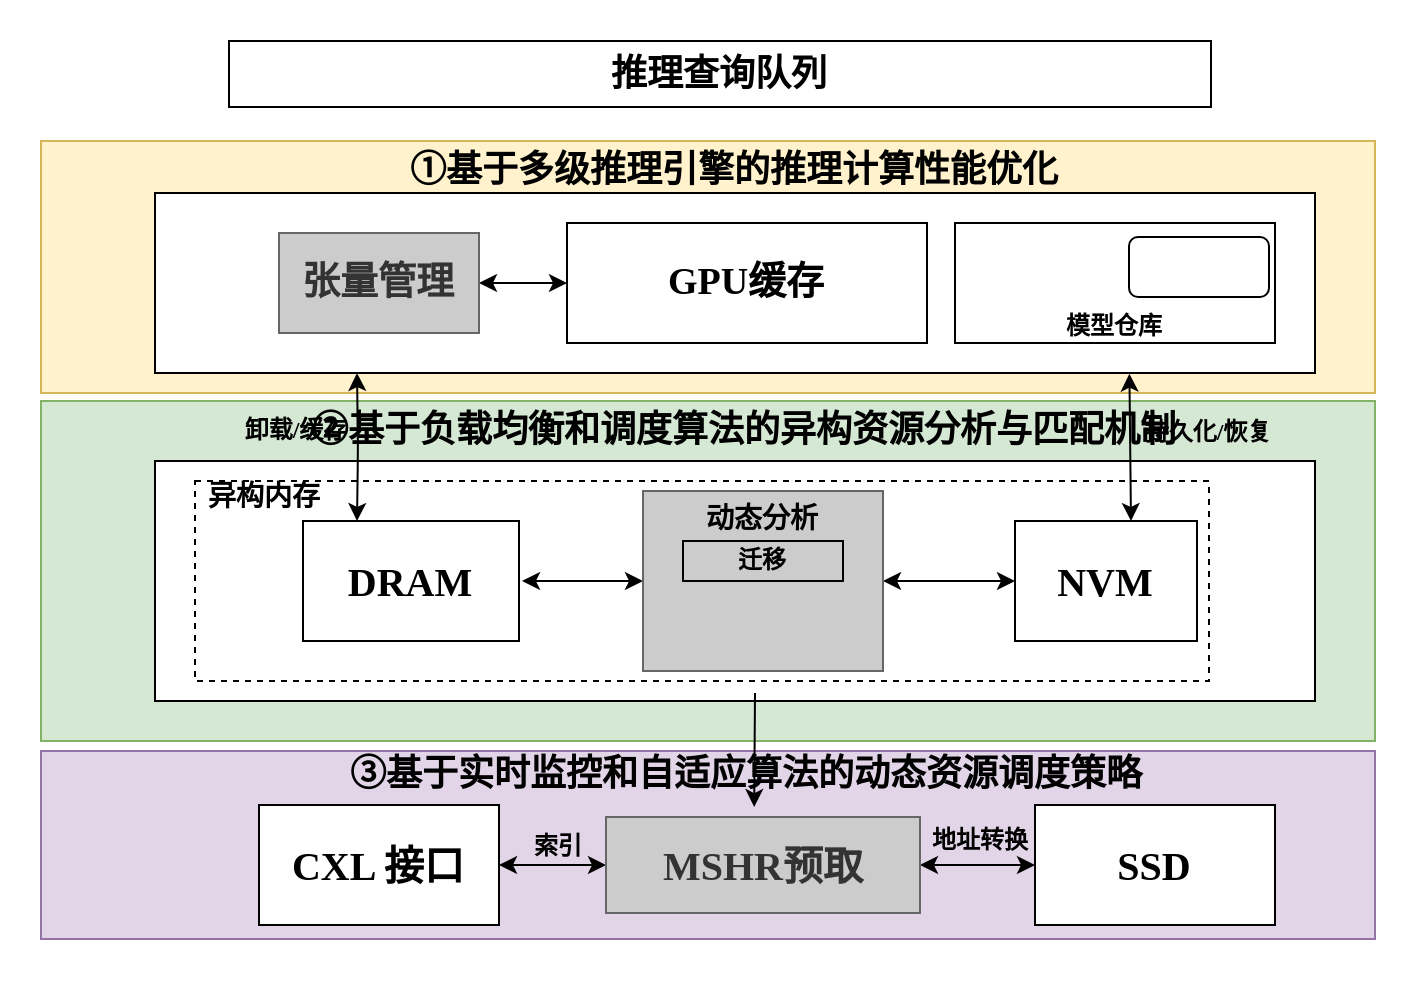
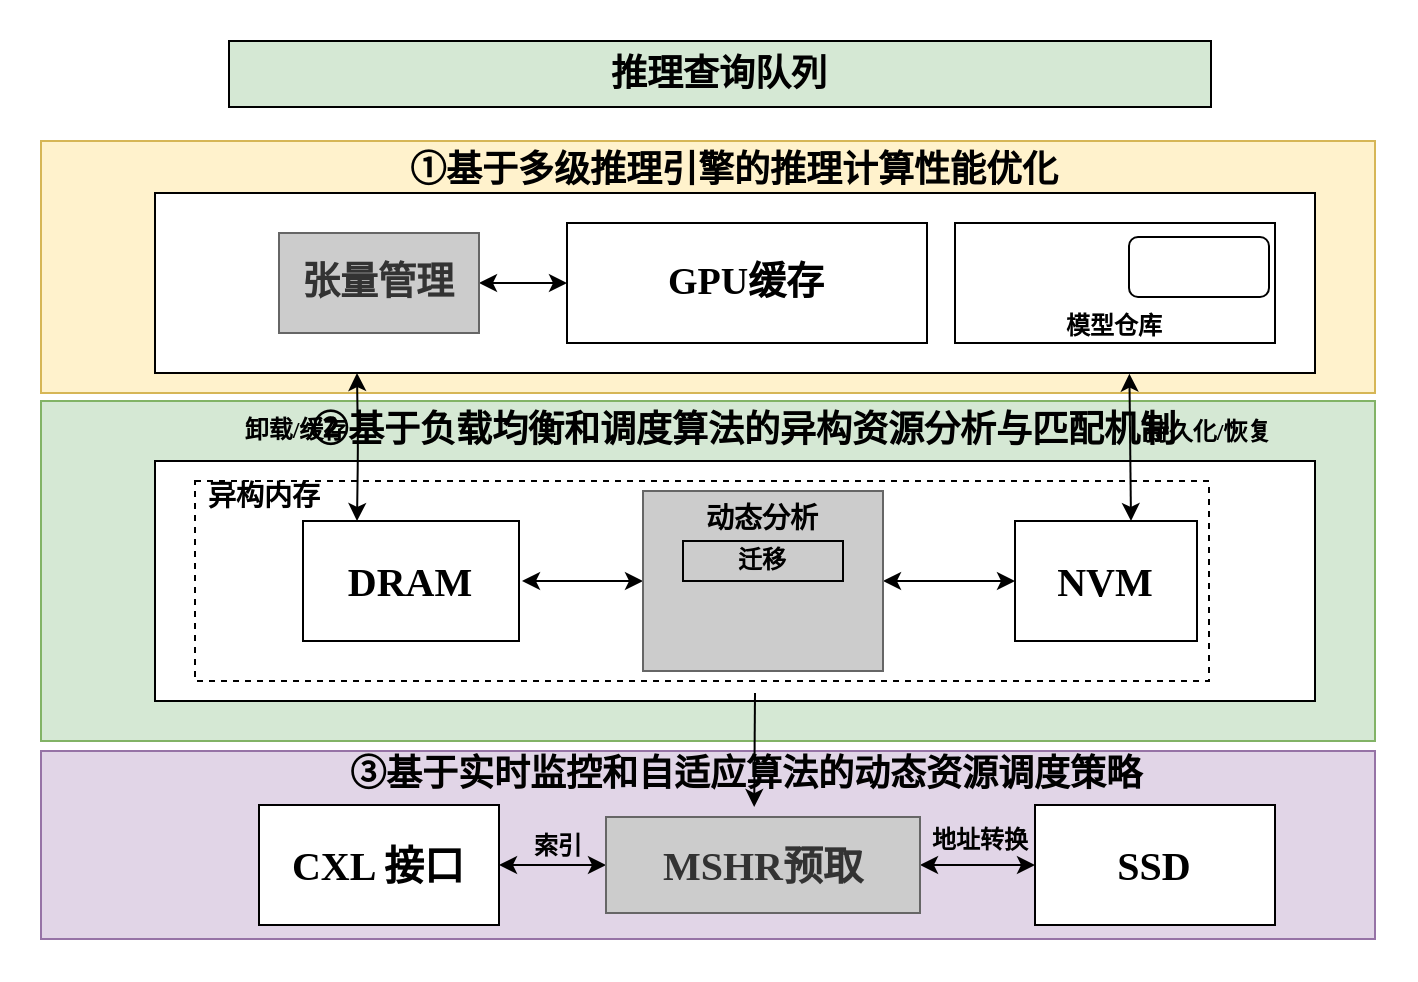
(720, 74) -> (720, 74)
